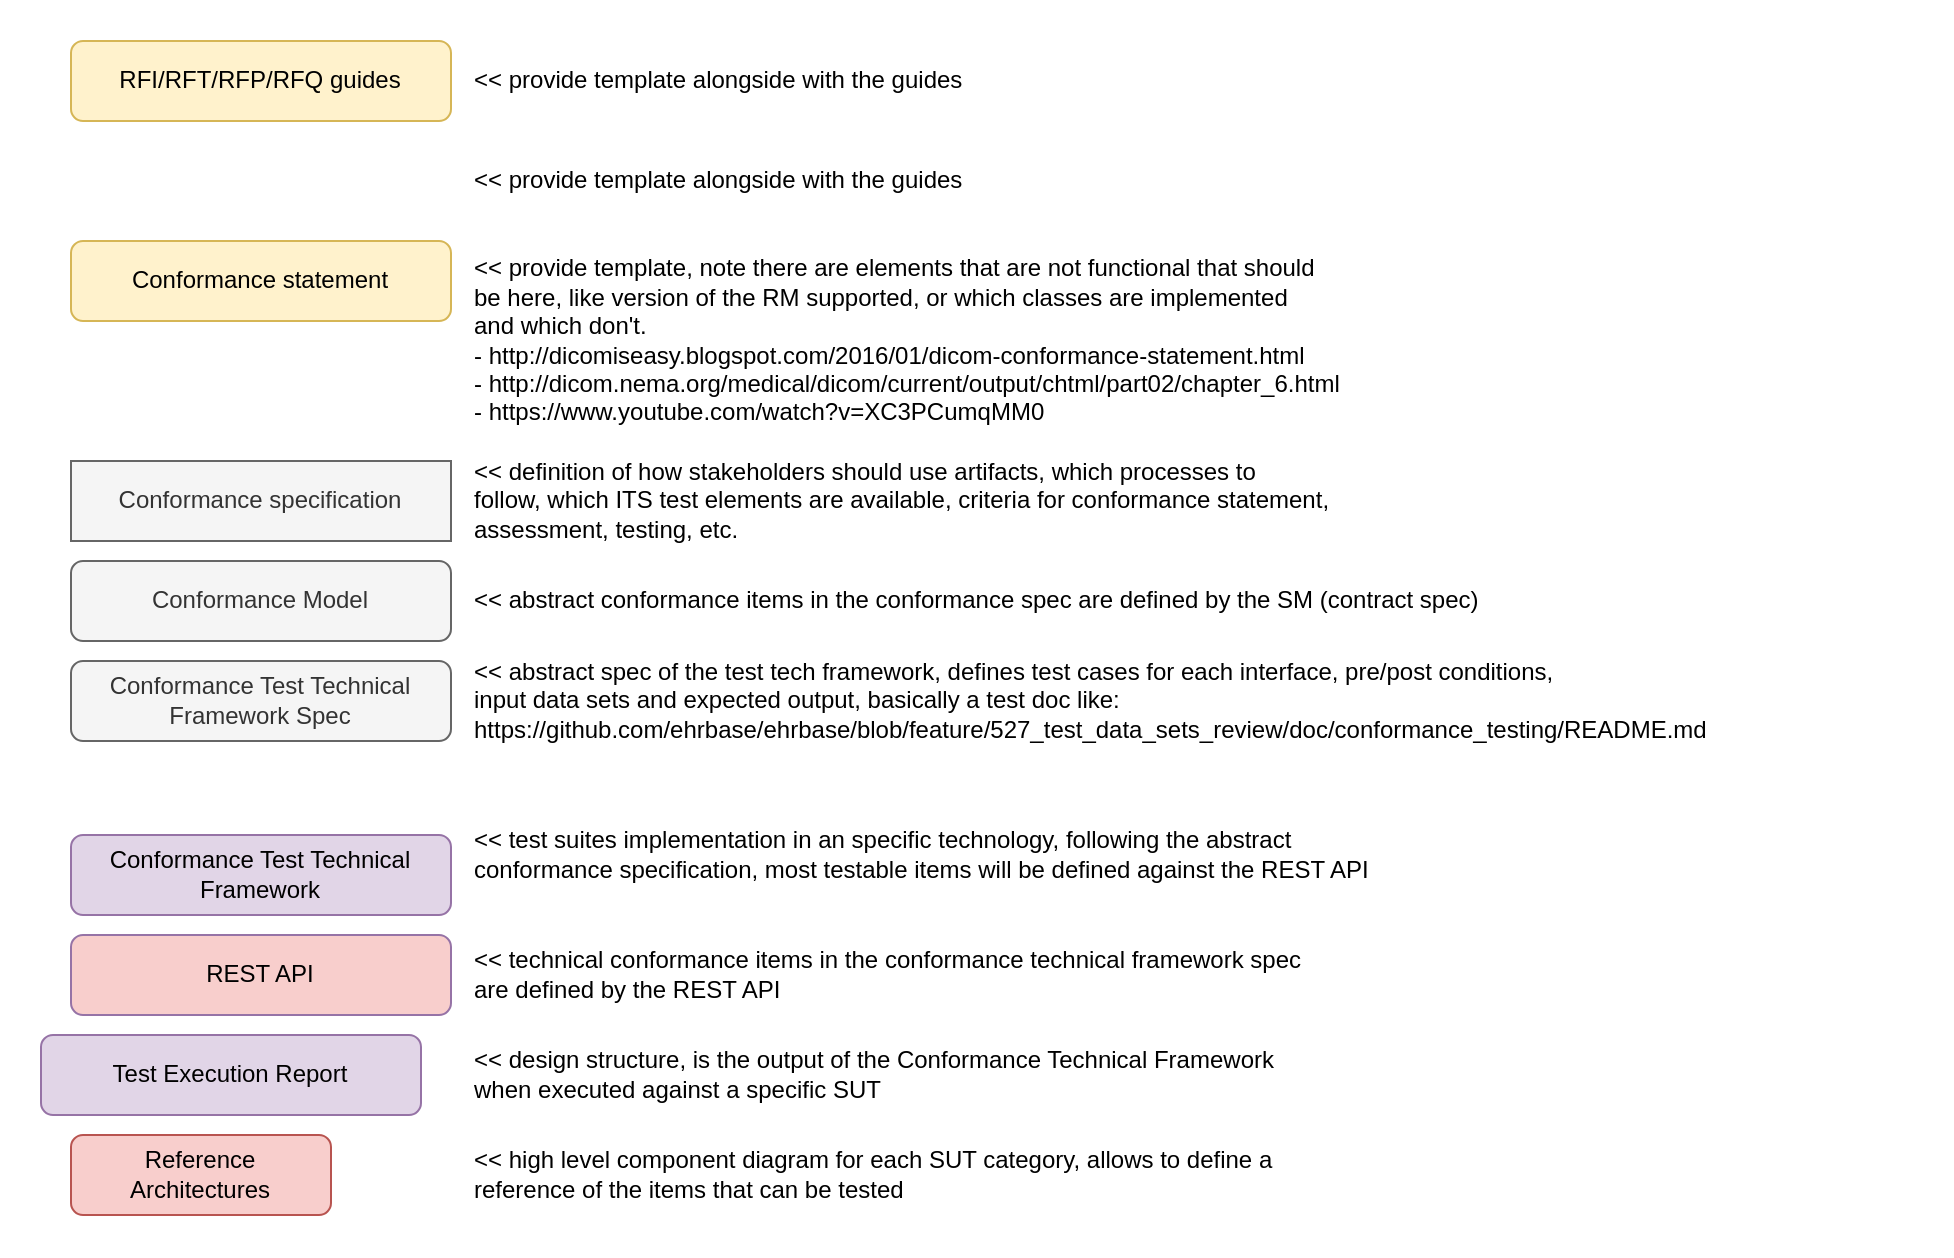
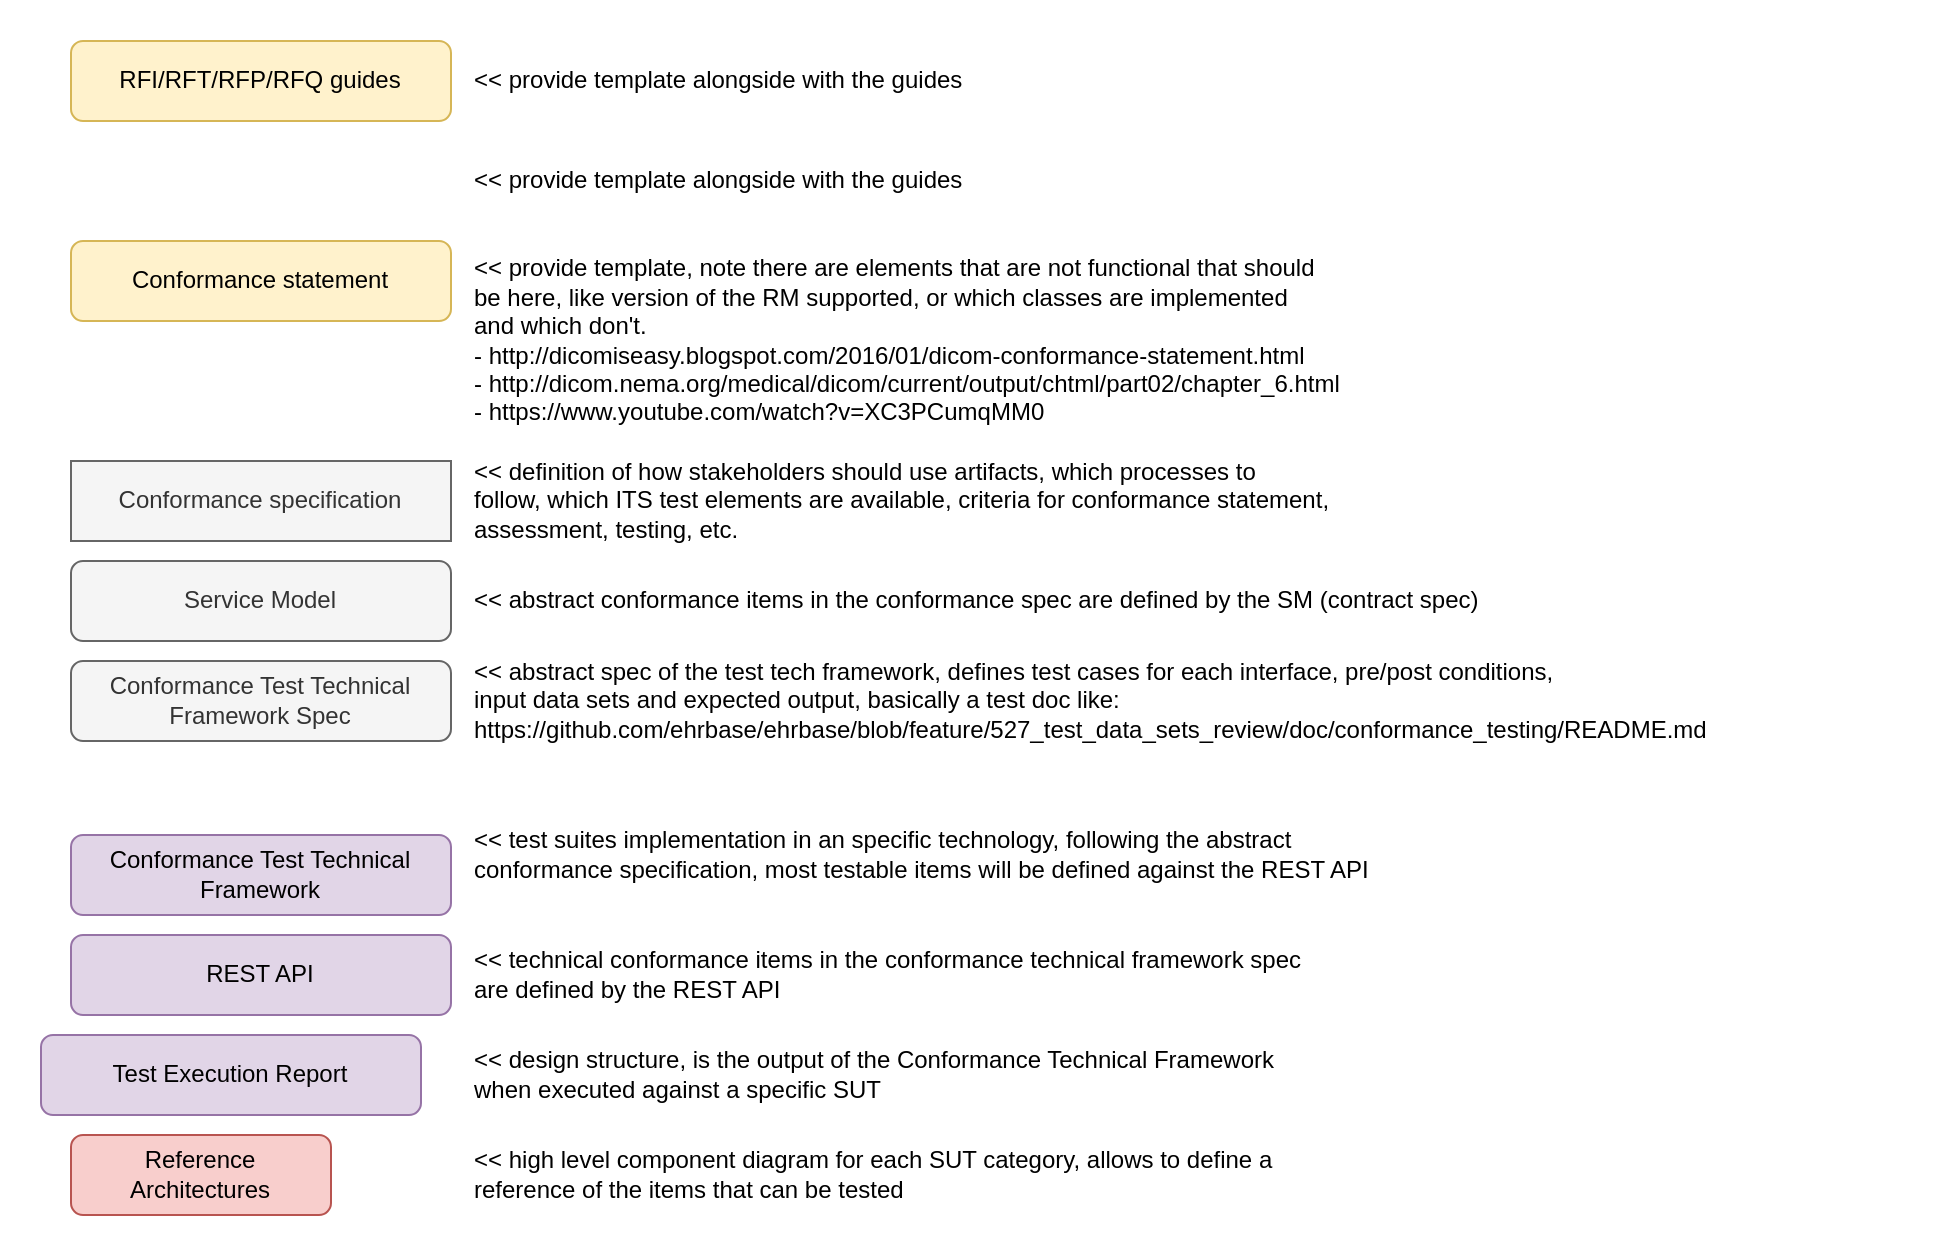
(261, 601) -> (261, 601)
(261, 975) -> (261, 975)
